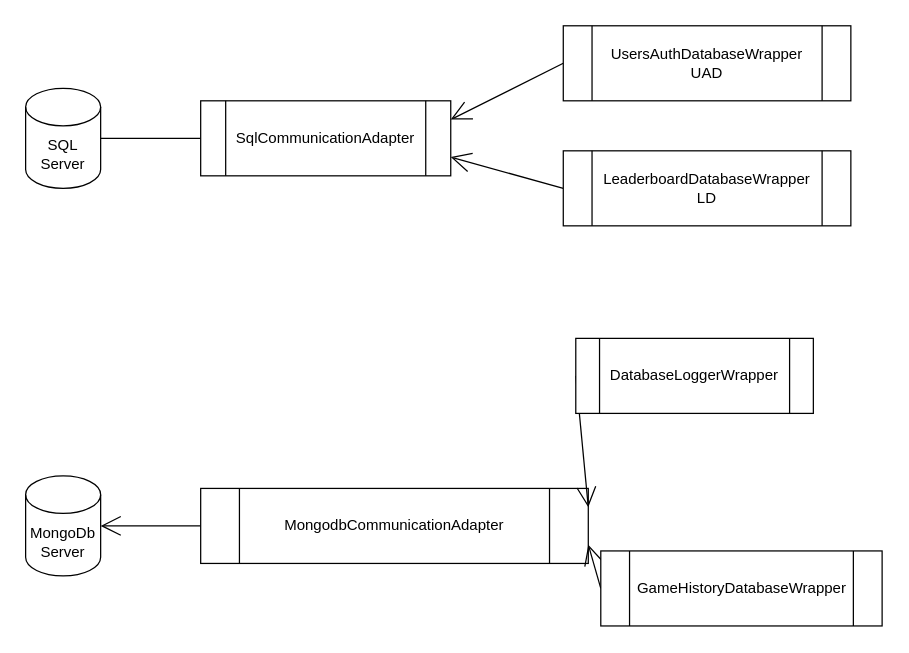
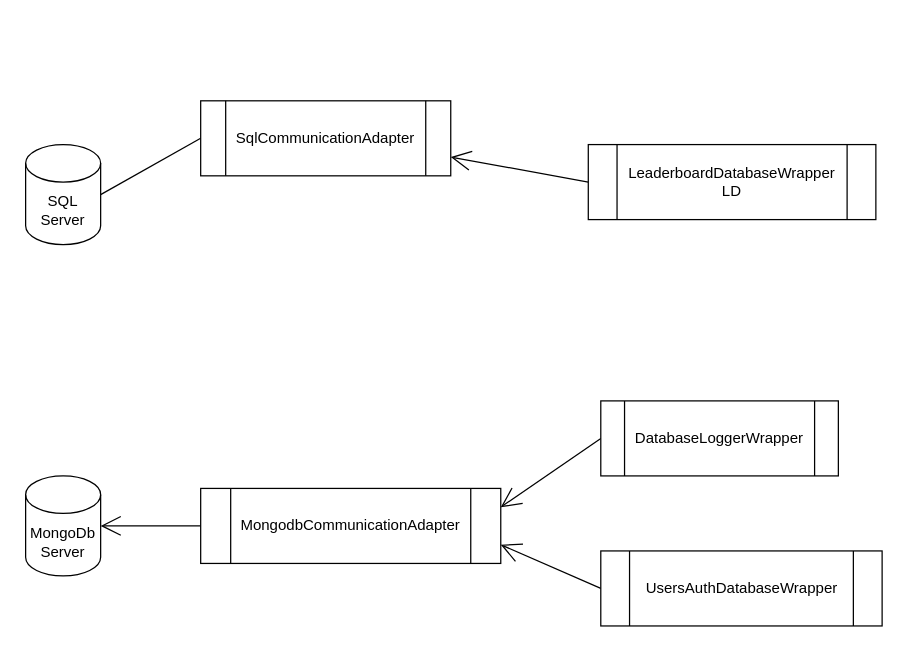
(707, 63) -> none
(507, 91) -> none
(63, 138) -> (63, 194)
(707, 188) -> (732, 182)
(694, 376) -> (719, 438)
(394, 526) -> (351, 526)
(742, 588) -> (742, 588)
